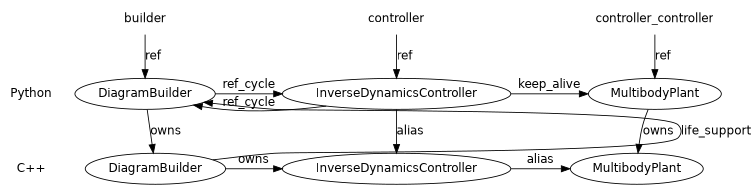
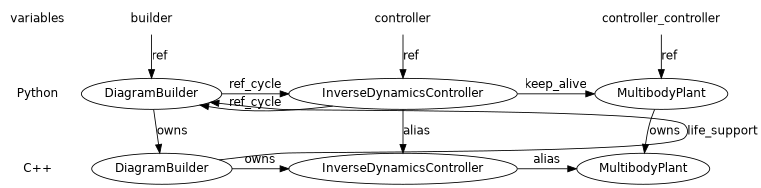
none -> (38, 19)
